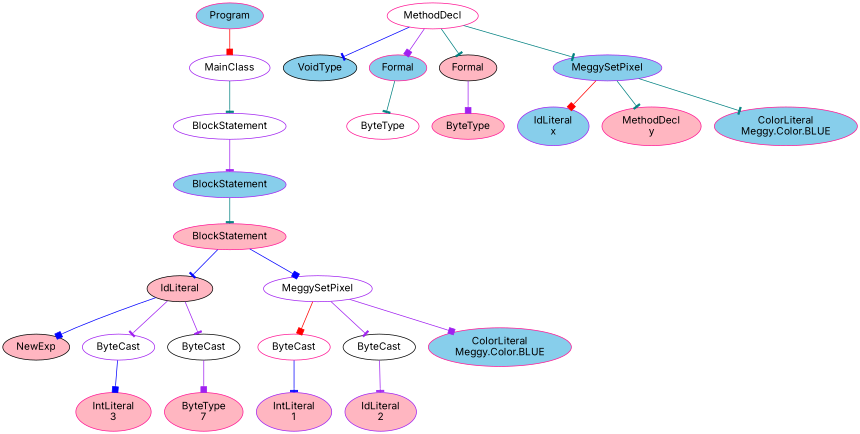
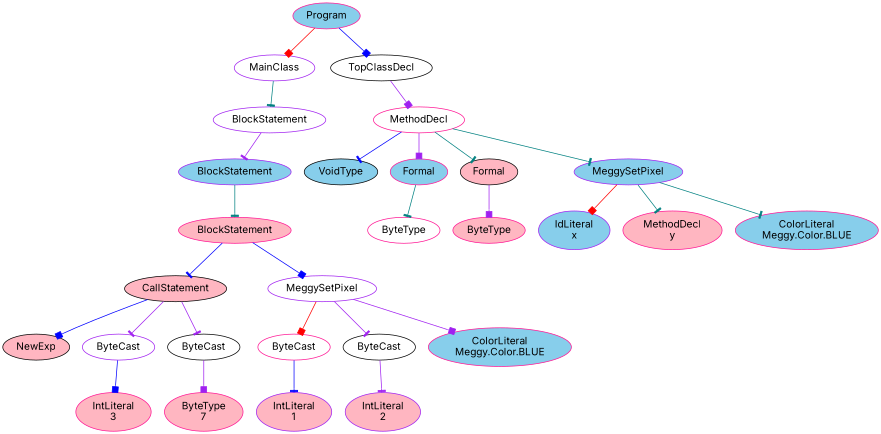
none -> (381, 68)
(180, 289) -> (176, 289)
(381, 412) -> (383, 412)
